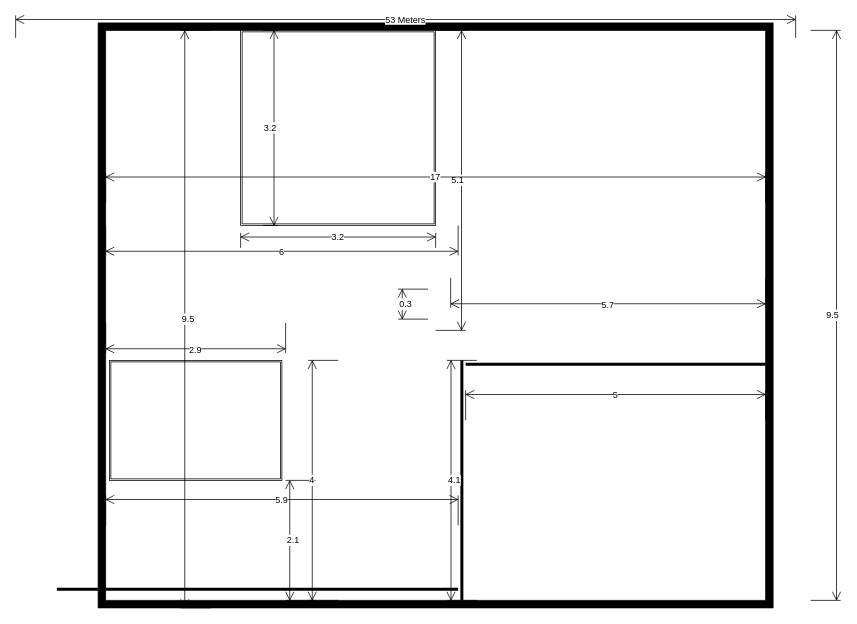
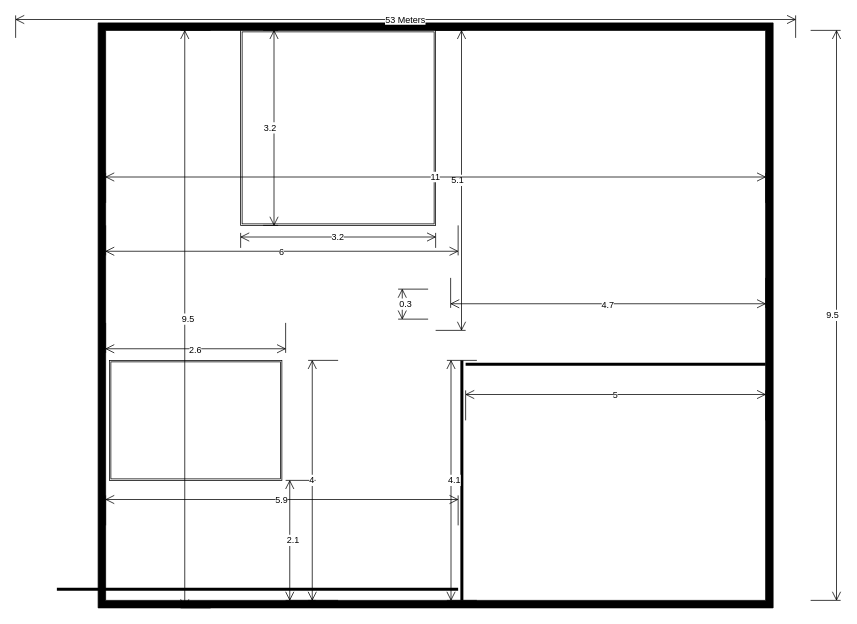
(435, 178) -> (435, 178)
(608, 304) -> (608, 304)
(195, 349) -> (195, 349)
